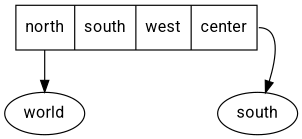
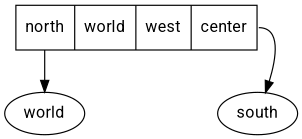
(105, 27) -> (105, 27)
